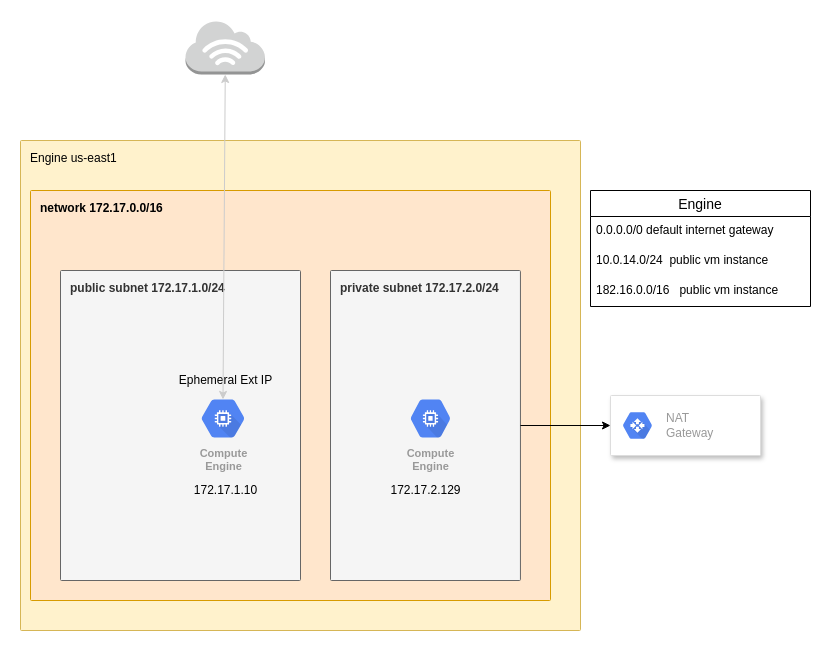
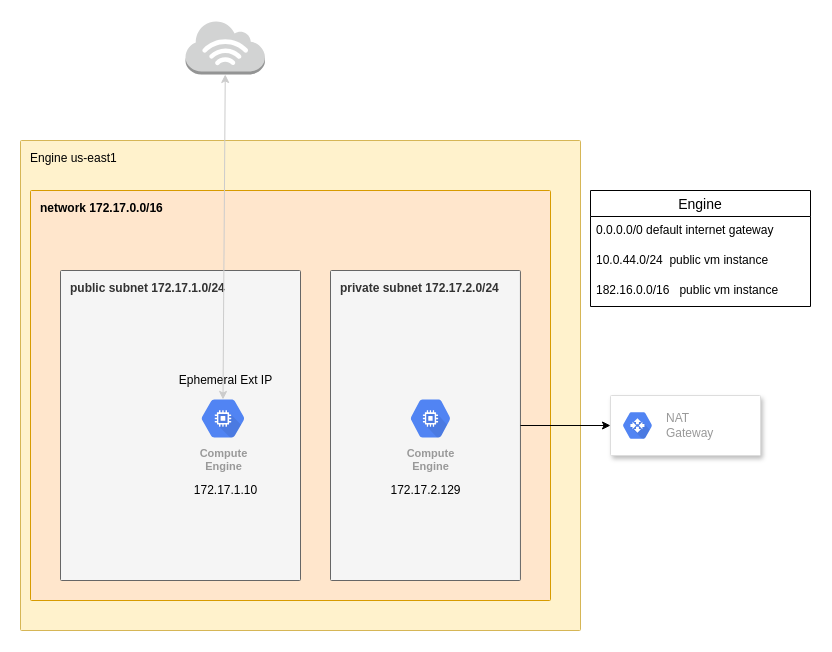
(689, 260) -> (689, 260)
